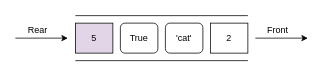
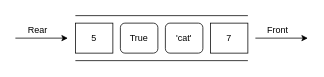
(94, 38) -> (94, 38)
(229, 38) -> (229, 38)
